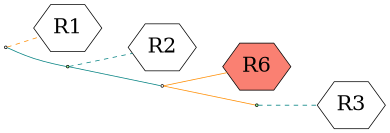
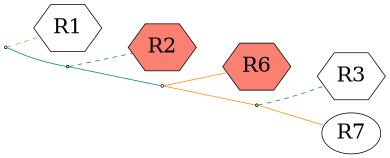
(162, 47) -> (162, 47)
none -> (351, 133)
